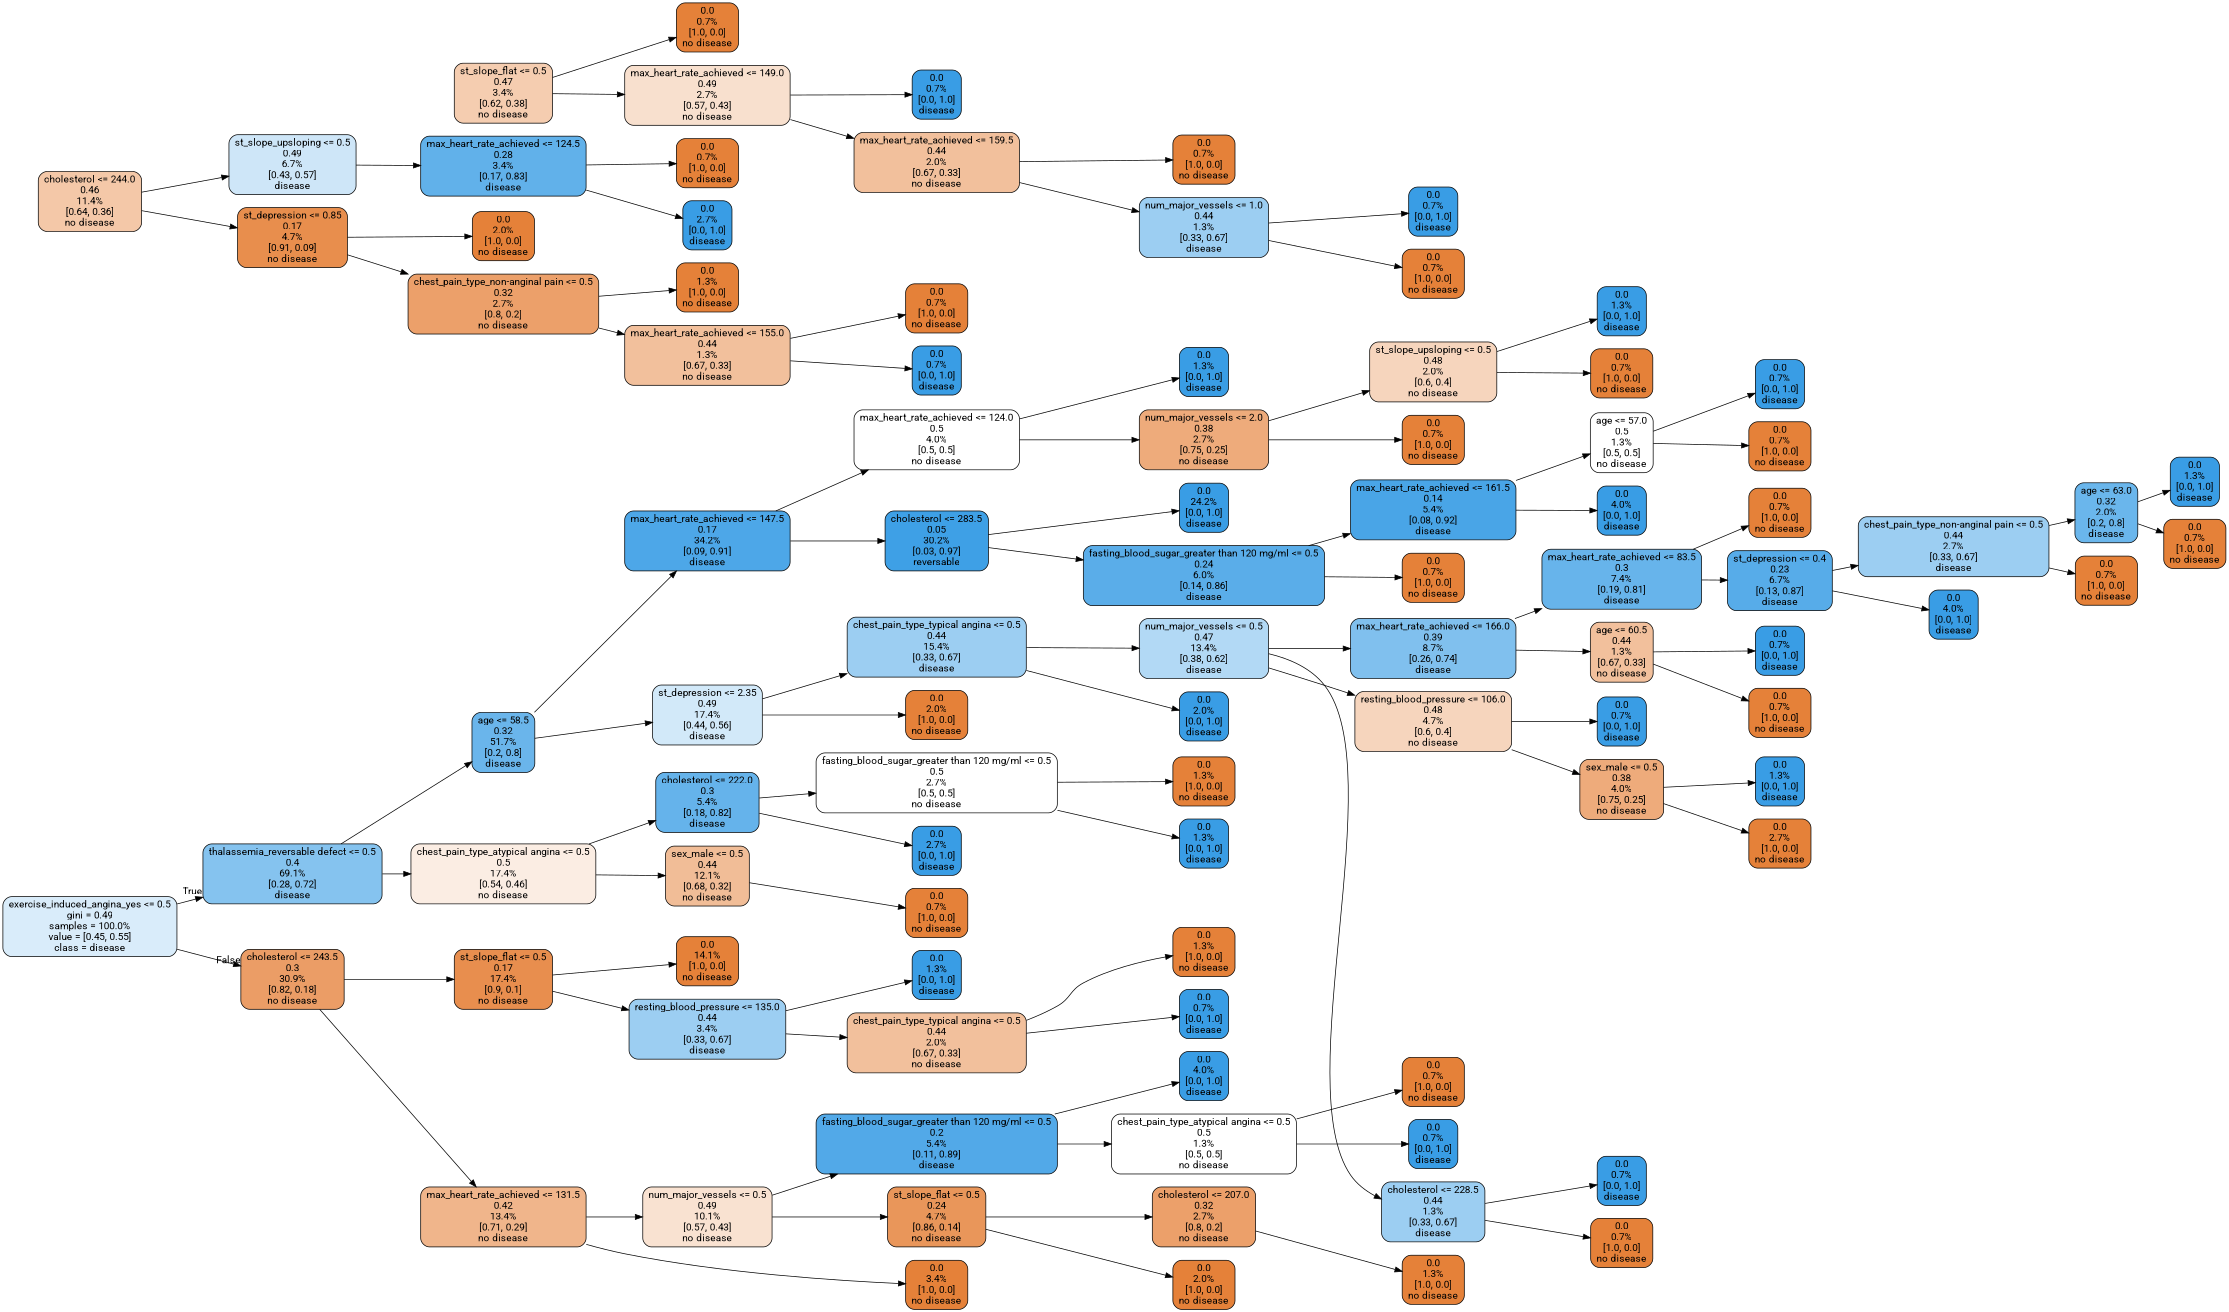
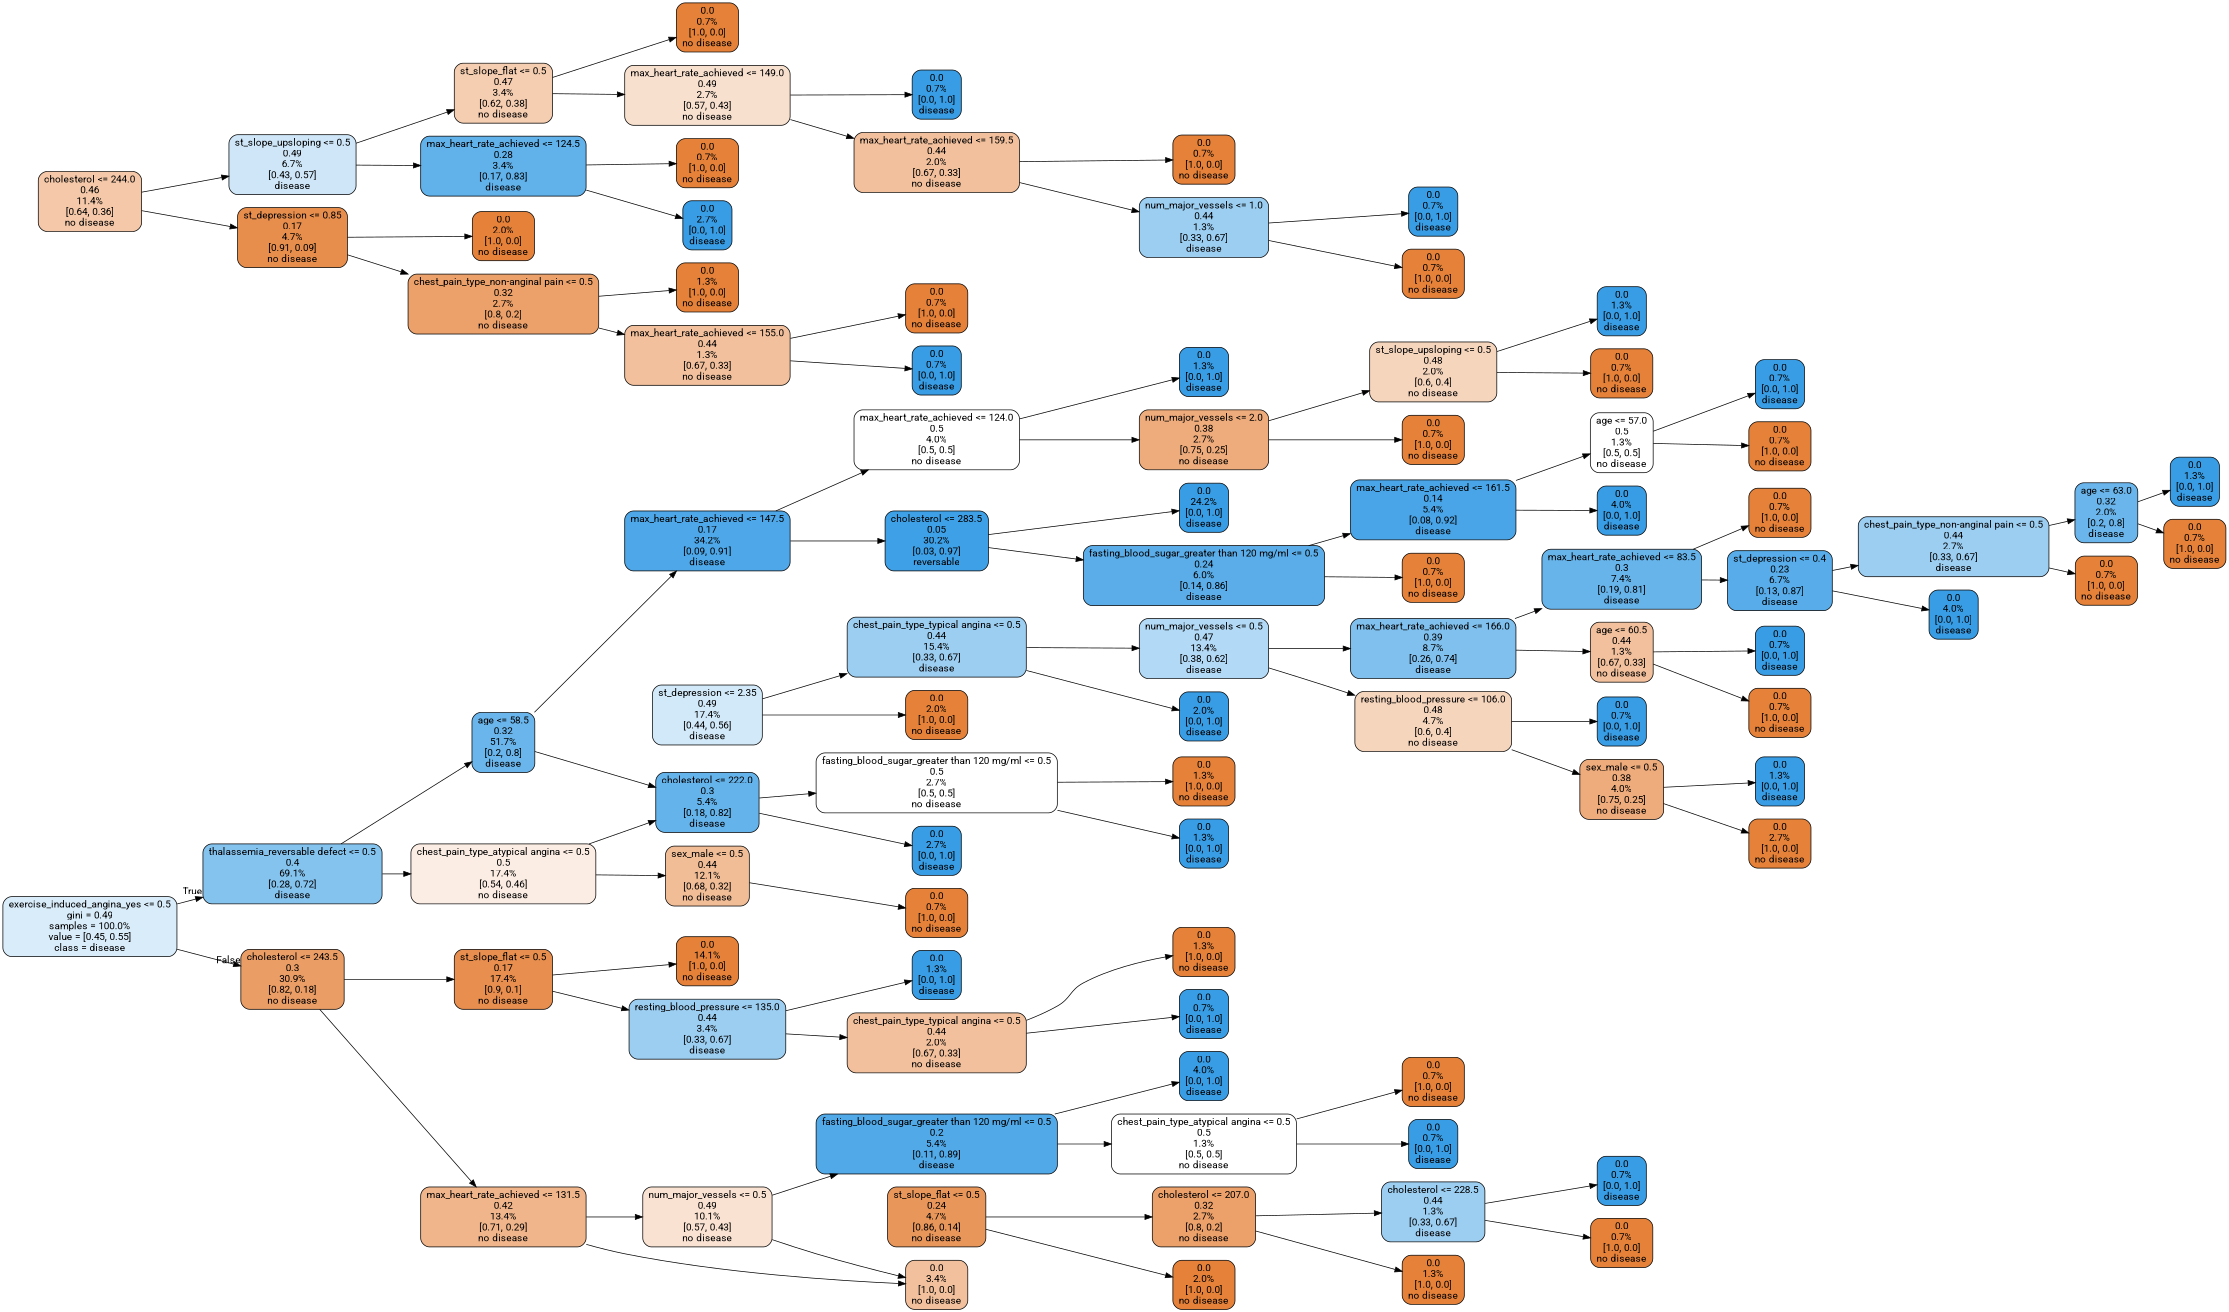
none -> (402, 128)
(590, 731) -> (592, 768)
(1341, 913) -> (1315, 1214)
(826, 1217) -> (835, 1259)
(937, 1285) -> (937, 1285)
